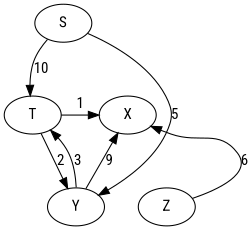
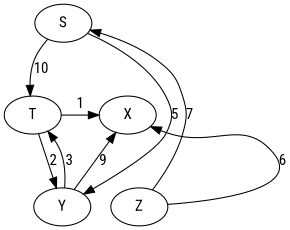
none -> (182, 94)
